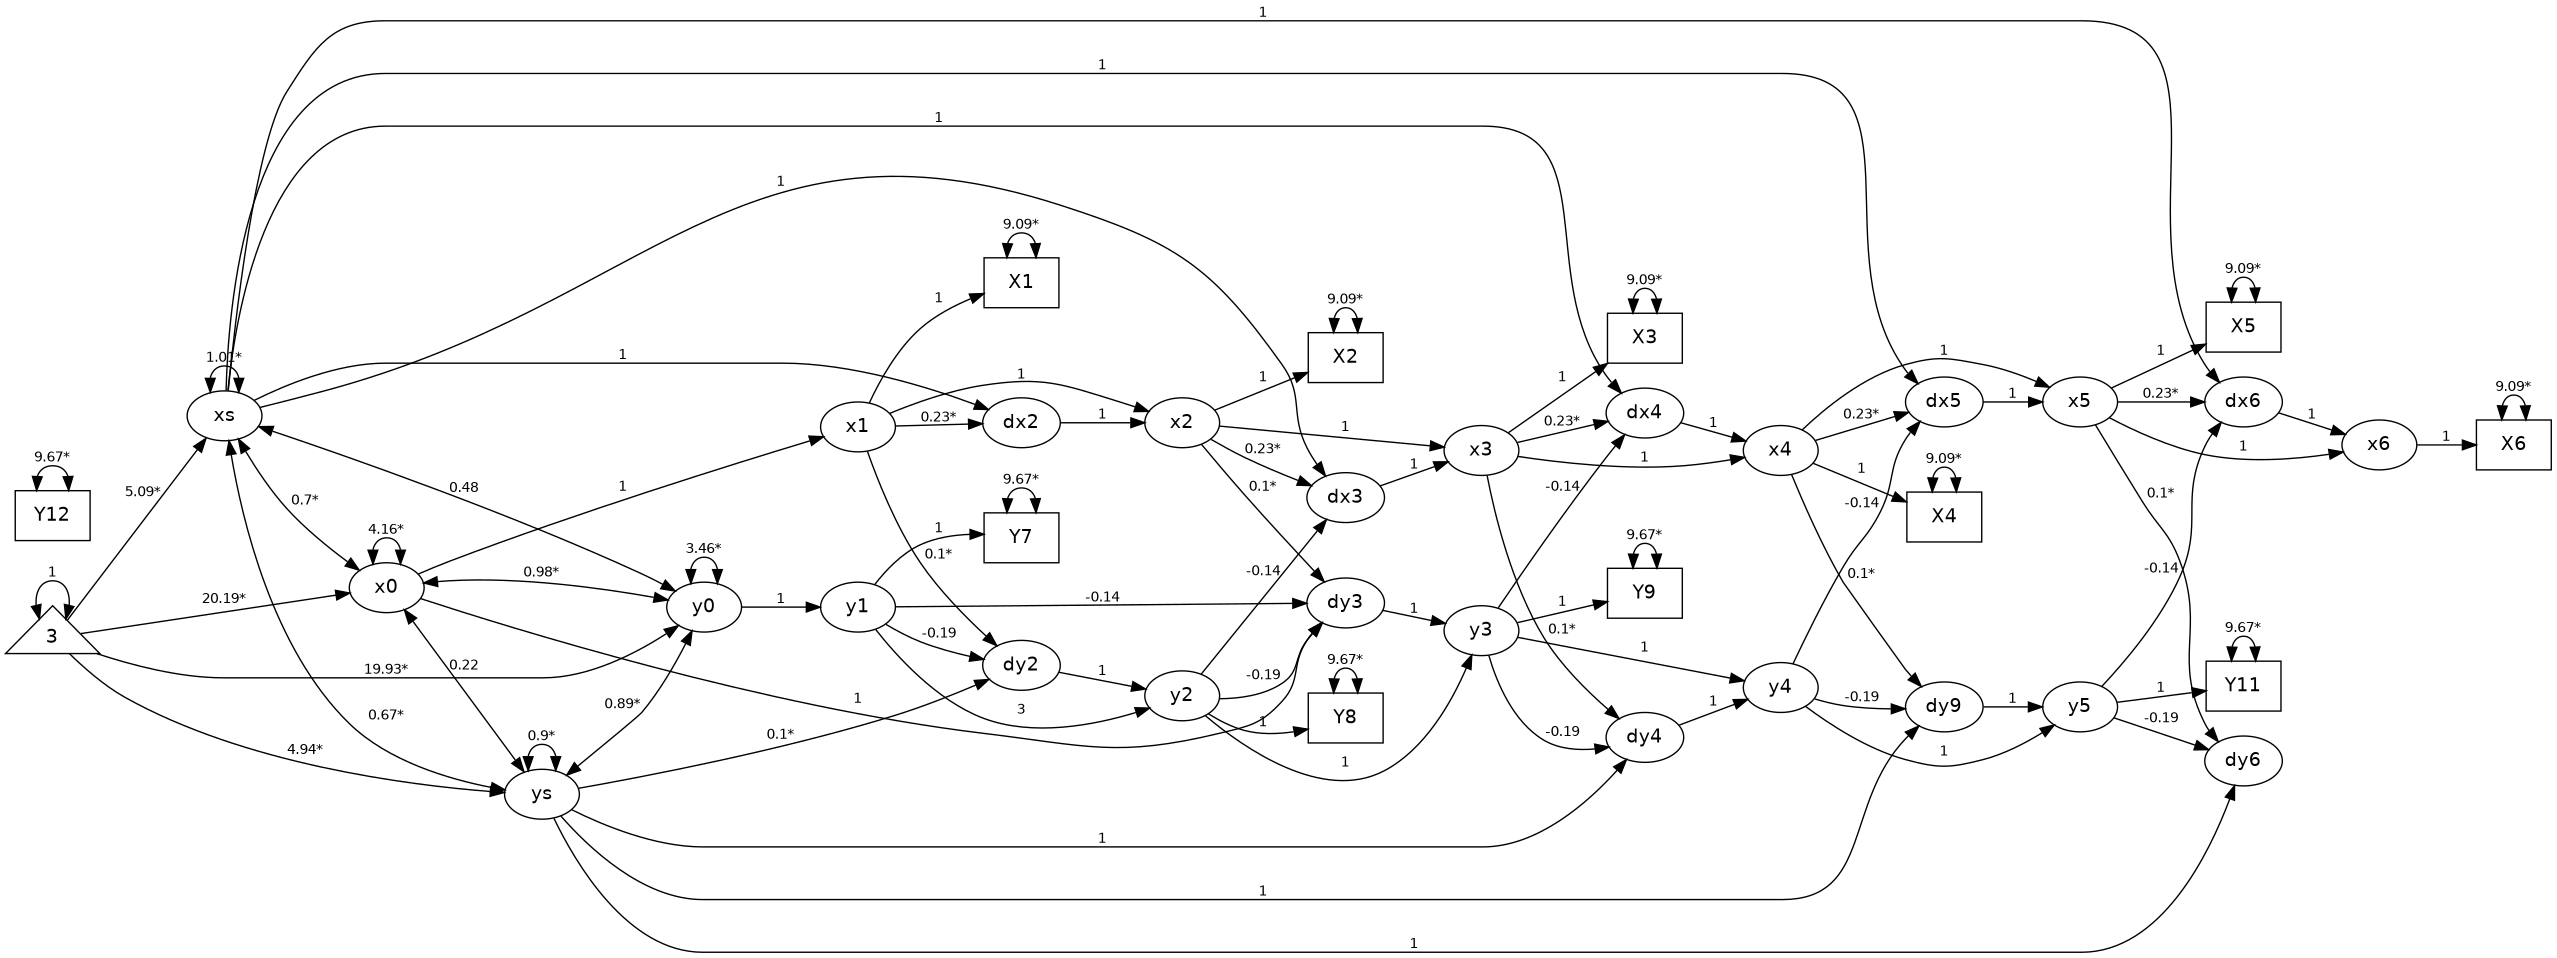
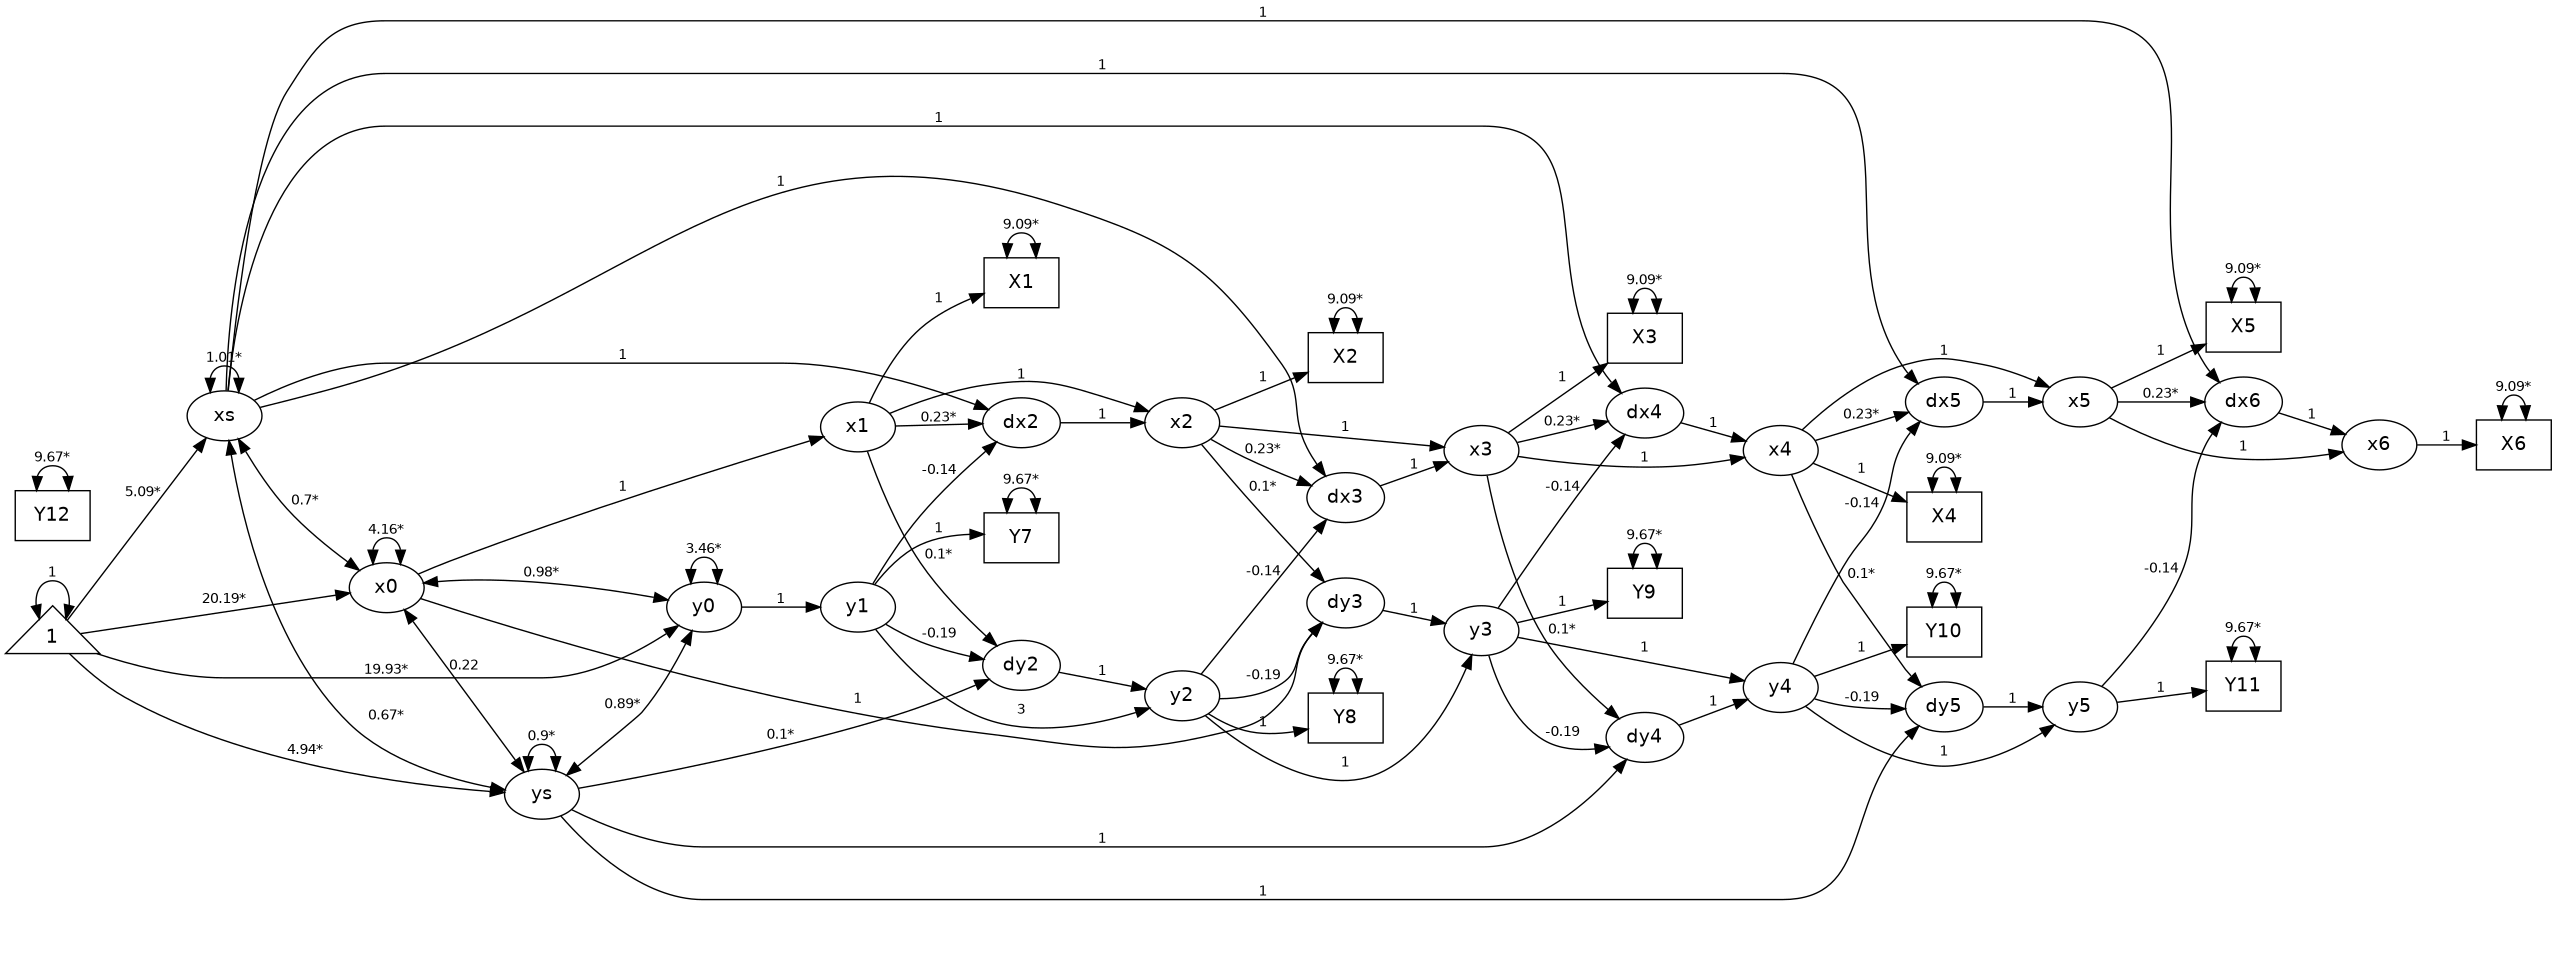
(470, 502) -> none
(1094, 605) -> (923, 512)
none -> (1944, 632)
(53, 638) -> (53, 638)
(1944, 707) -> (1944, 707)
(2244, 761) -> none
